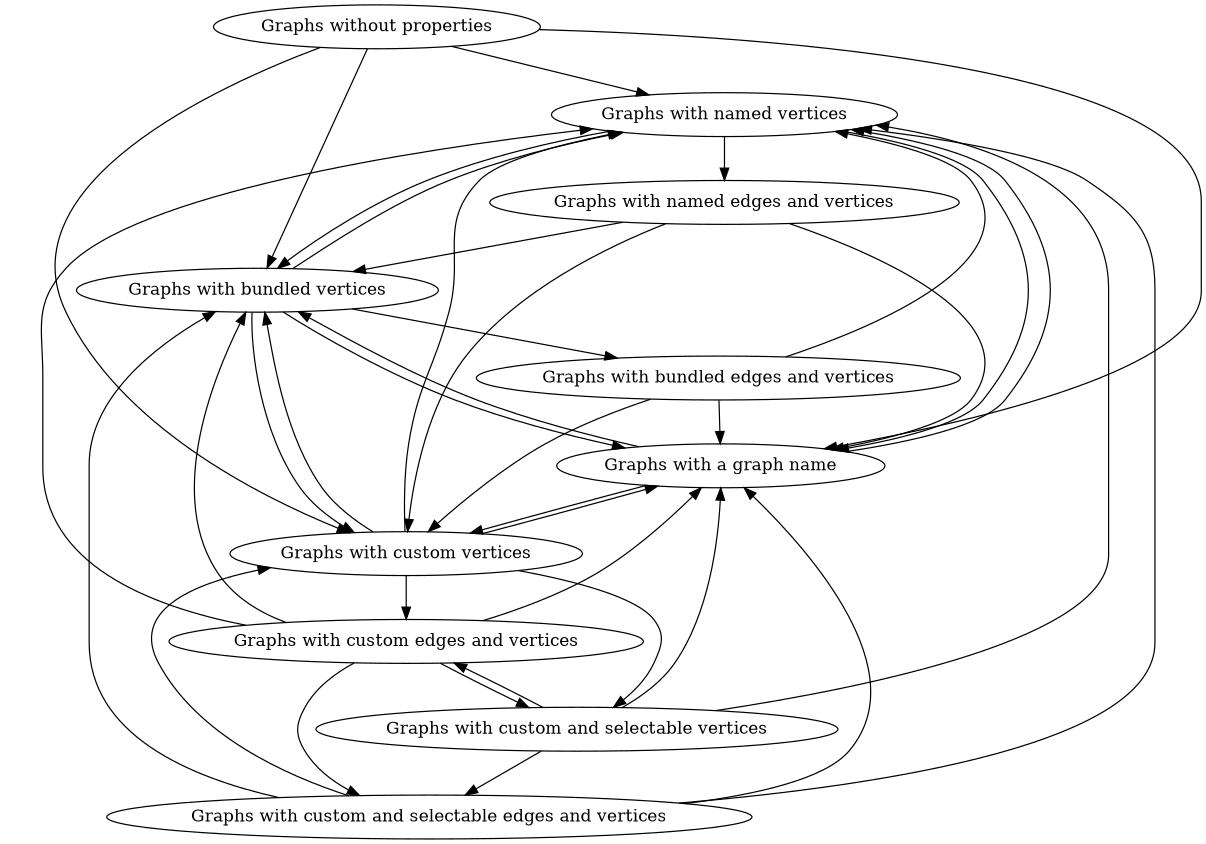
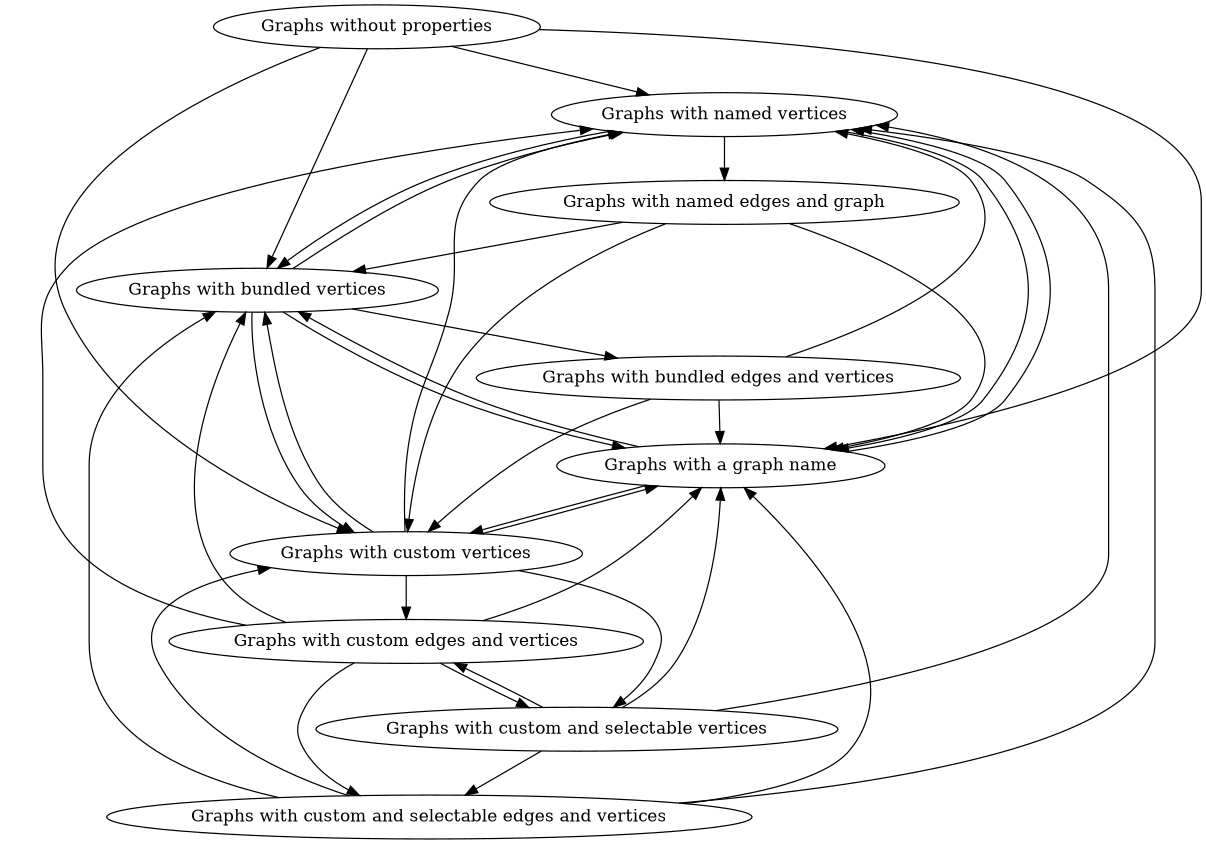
(724, 202) -> (724, 202)
